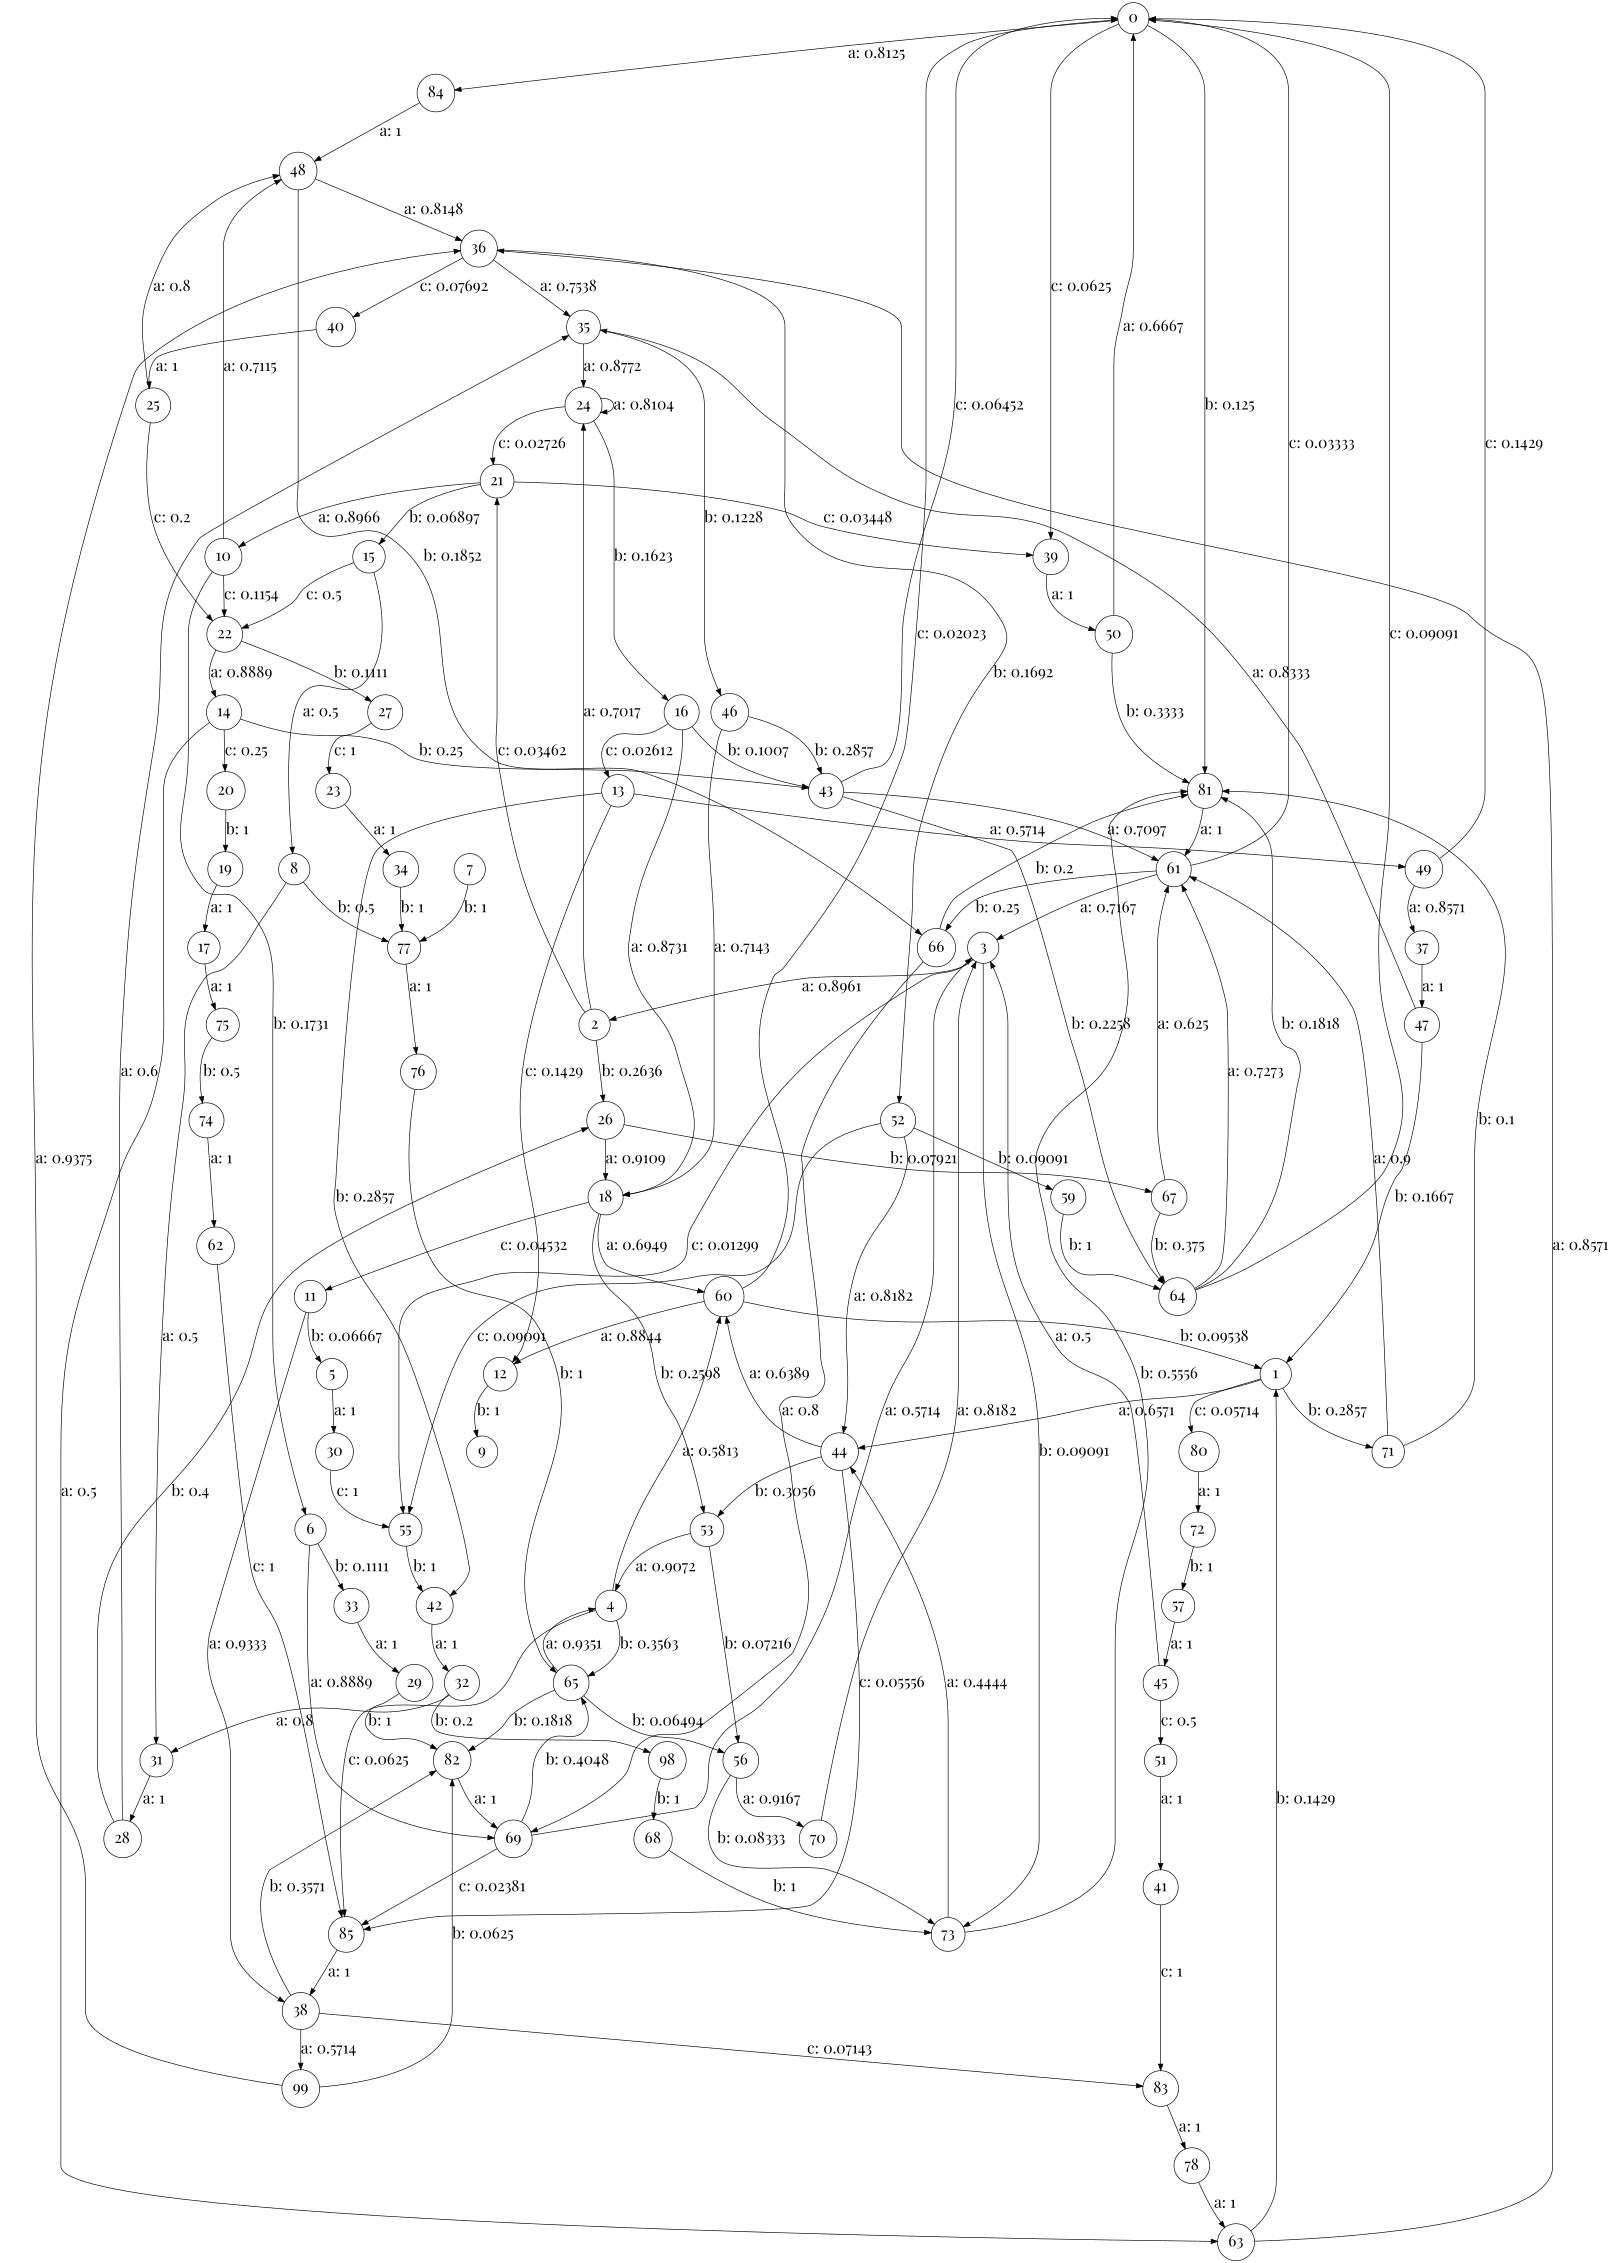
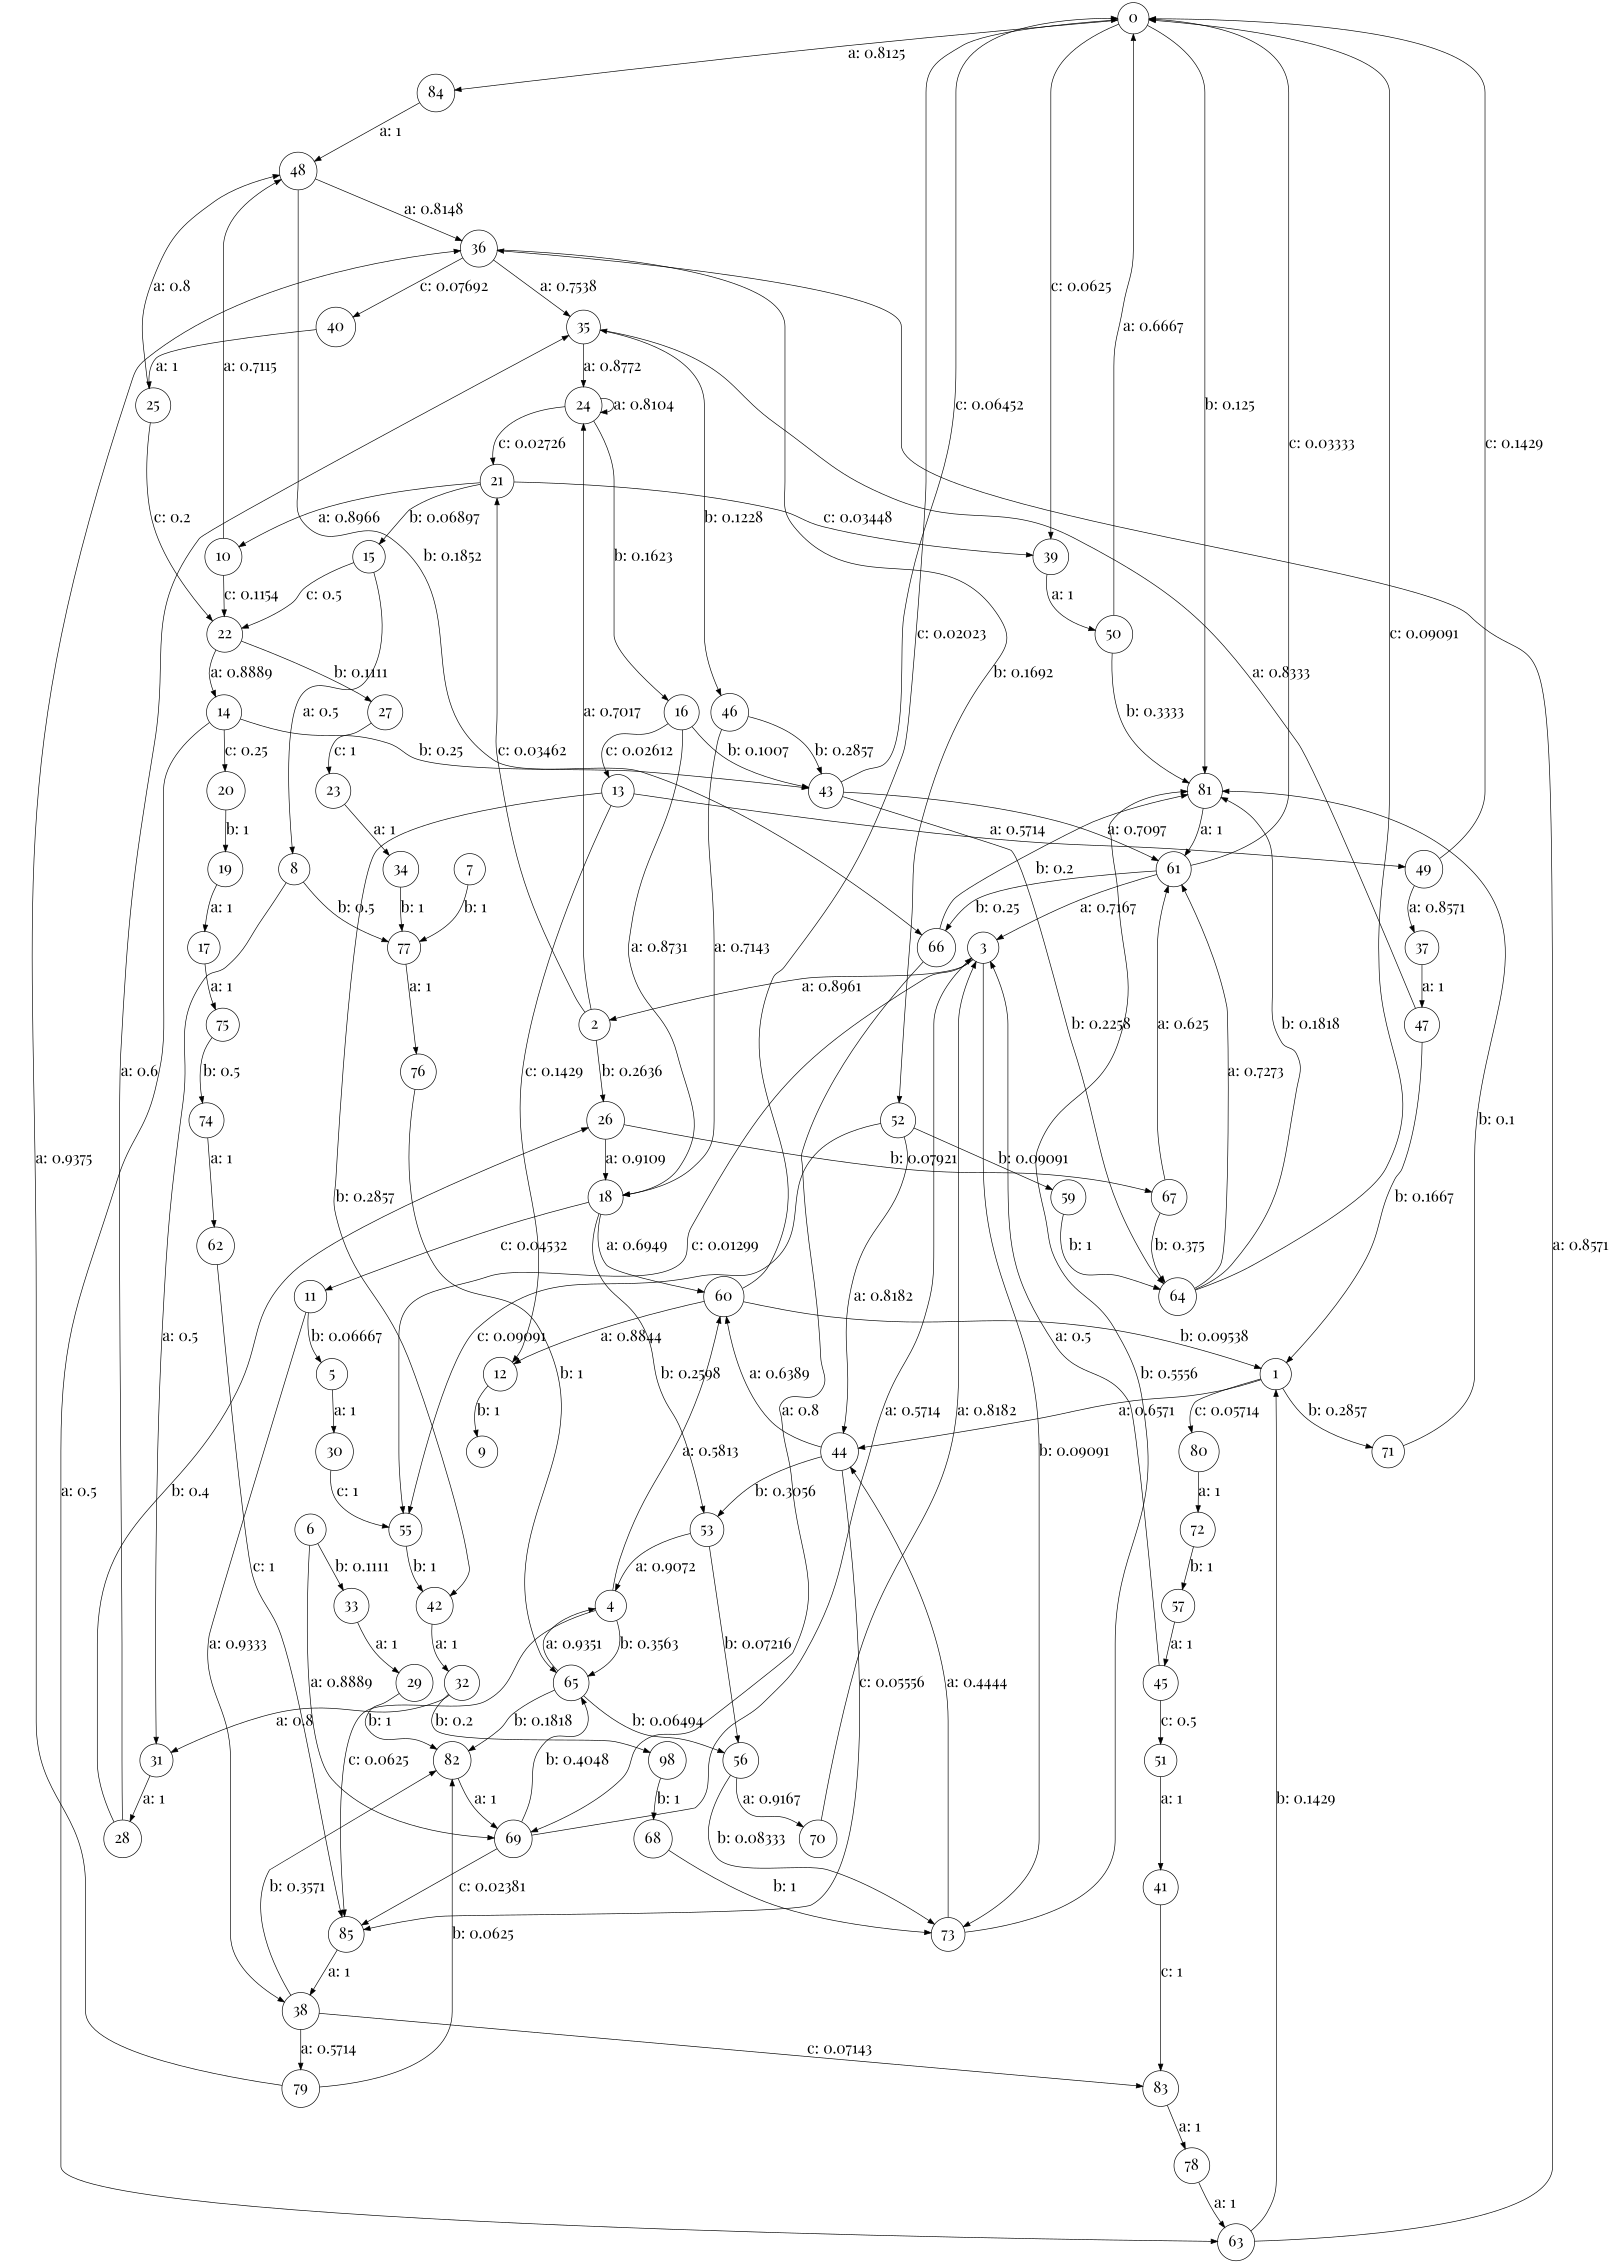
(273, 1017) -> none
(1370, 1118) -> none
(301, 2089) -> (301, 2089)
